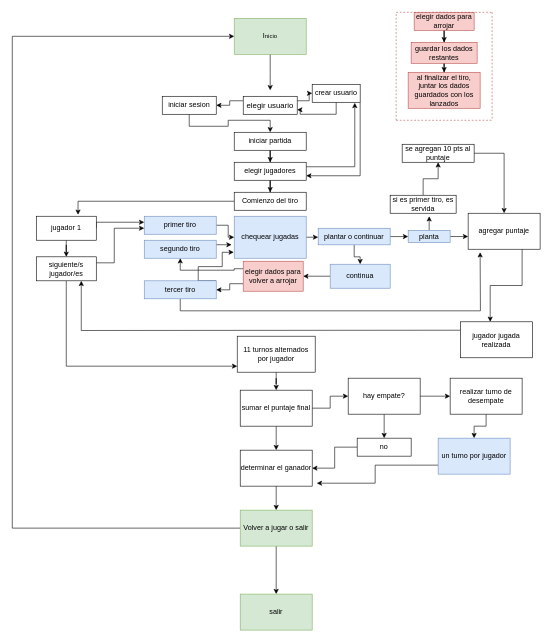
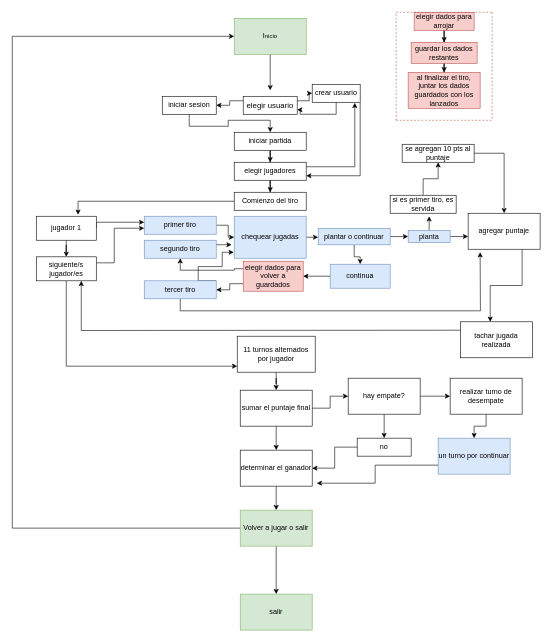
(273, 276) -> (273, 276)
(497, 340) -> (497, 340)
(474, 456) -> (474, 456)
